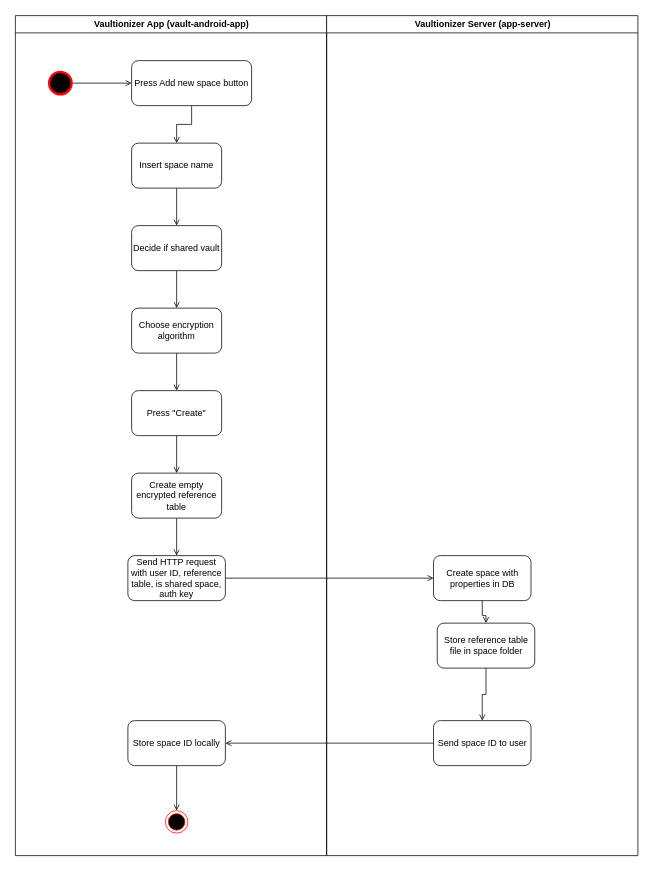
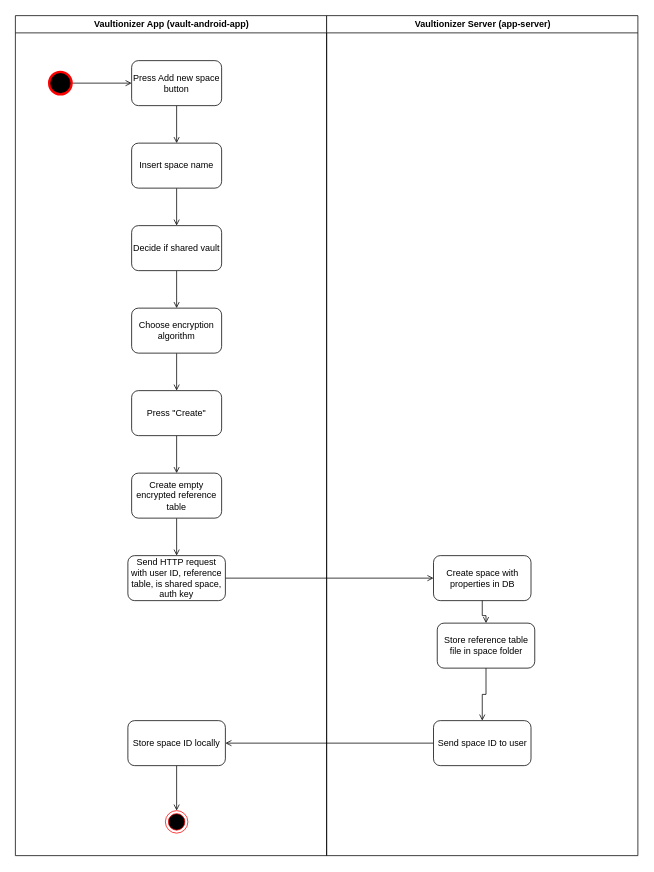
(192, 83) -> (177, 83)
